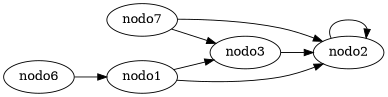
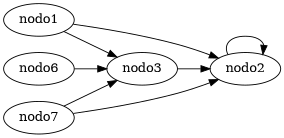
(86, 77) -> (86, 69)
